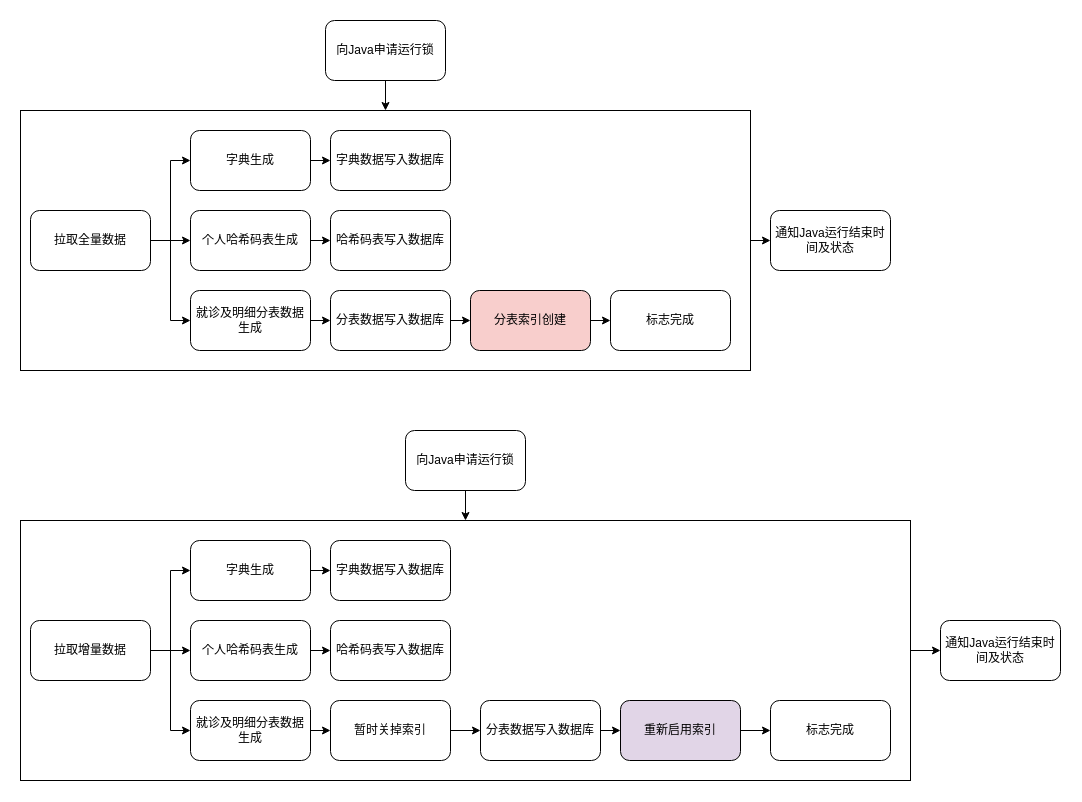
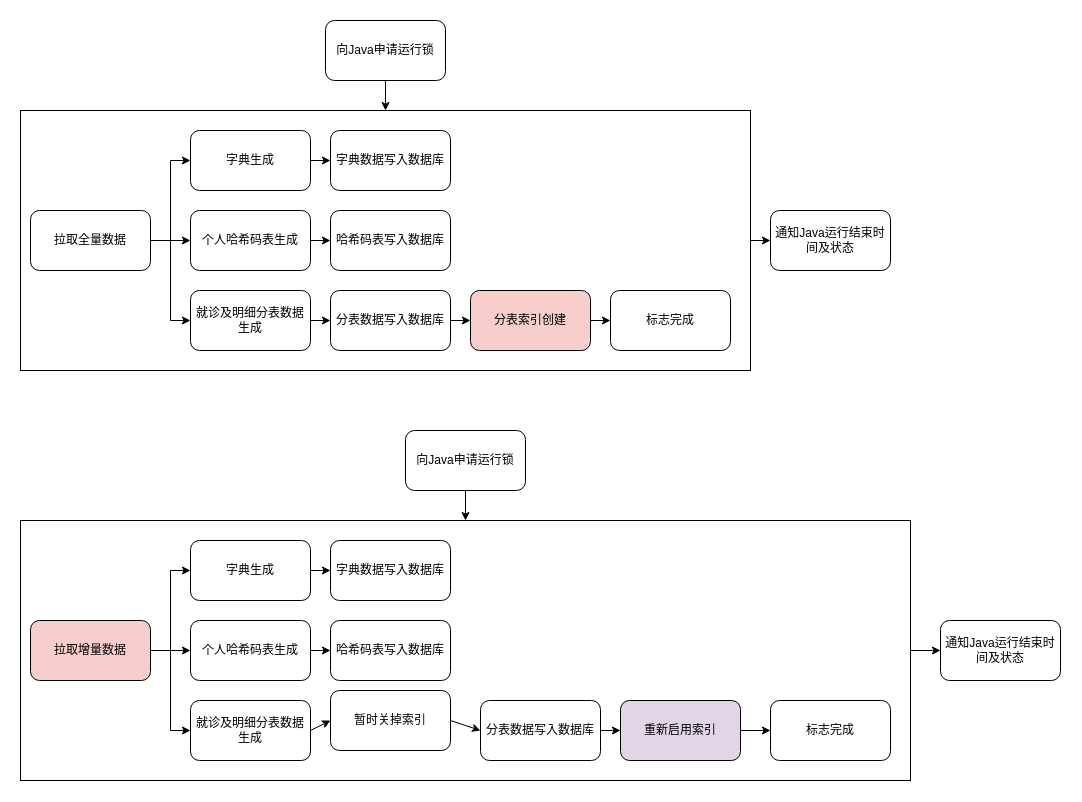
(91, 651) -> (91, 651)
(391, 731) -> (391, 721)
